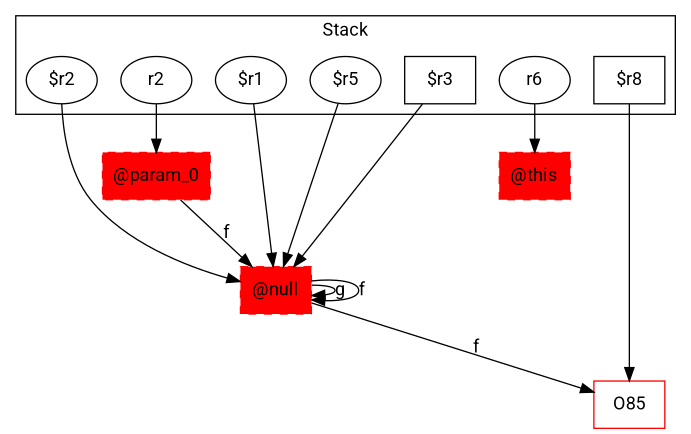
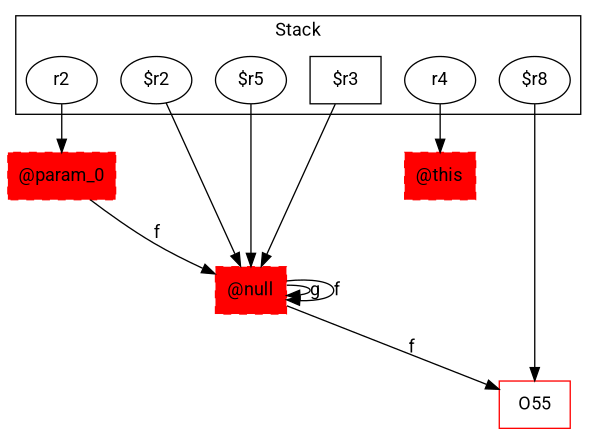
(251, 80) -> none
(535, 80) -> (440, 80)
(629, 80) -> (535, 80)
(629, 405) -> (535, 405)
